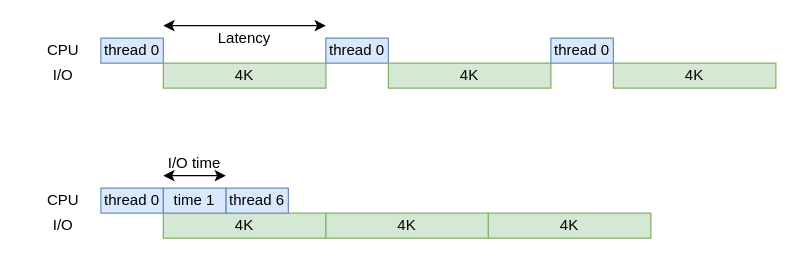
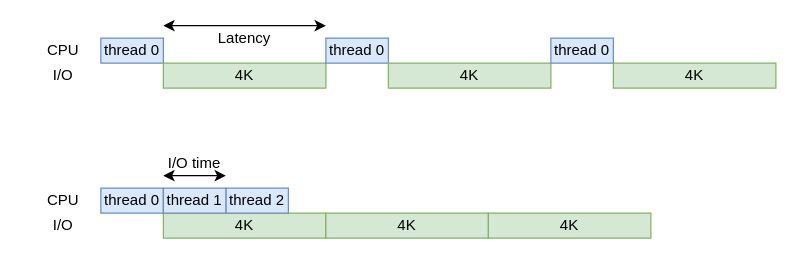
(194, 201) -> (194, 201)
(257, 201) -> (257, 201)
